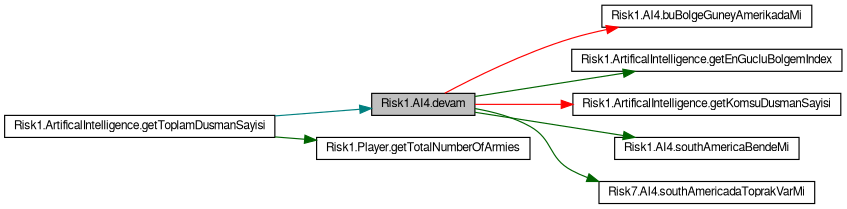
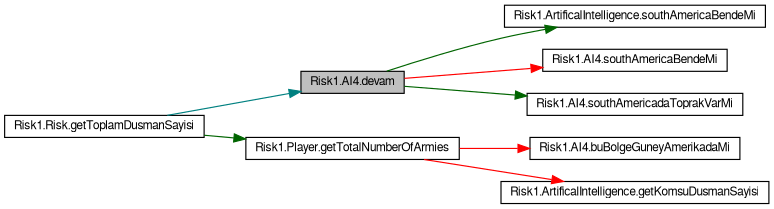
(524, 56) -> (489, 148)
(707, 60) -> (635, 16)
(518, 104) -> (488, 170)
(549, 124) -> (468, 73)
(140, 126) -> (104, 126)
(707, 193) -> (635, 104)
